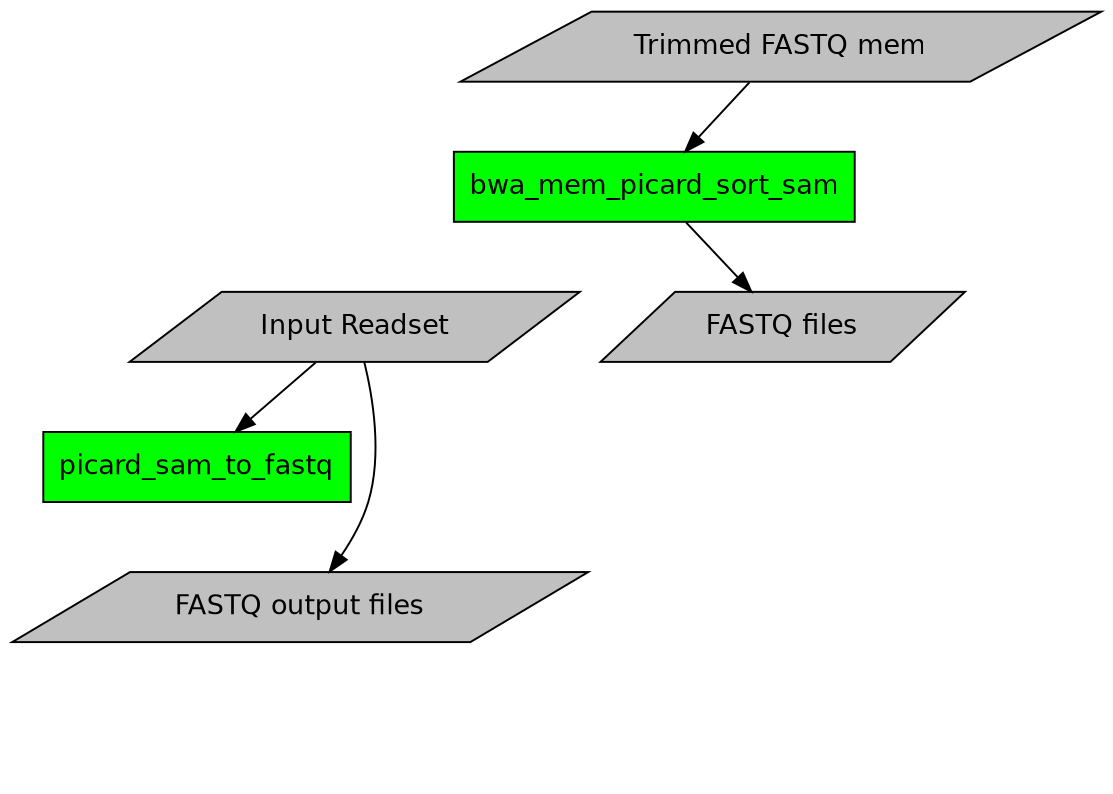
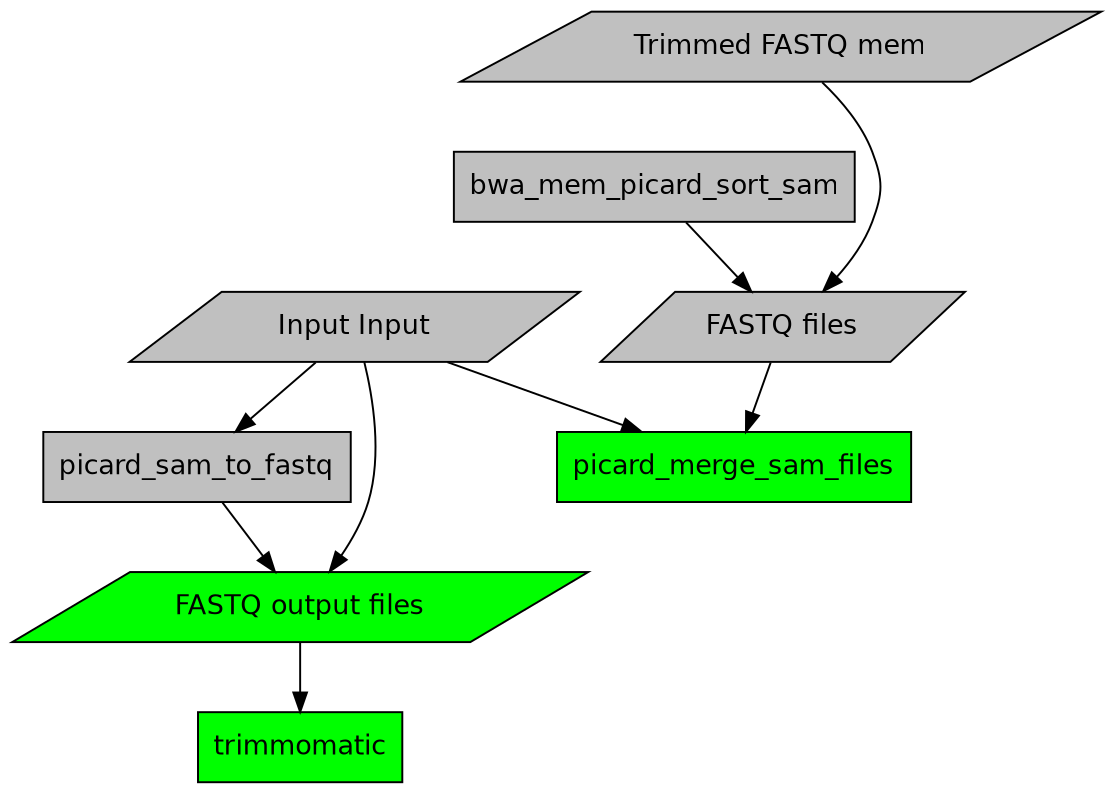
(724, 110) -> (879, 177)
(654, 187) -> (654, 187)
(355, 327) -> (355, 327)
(197, 467) -> (197, 467)
none -> (734, 467)
none -> (243, 529)
(300, 607) -> (300, 607)
none -> (300, 747)
